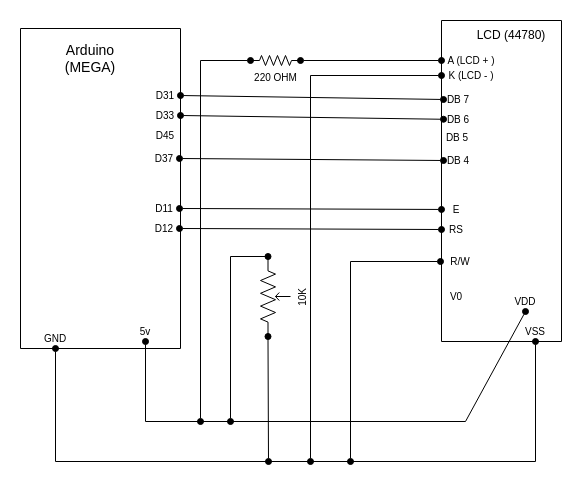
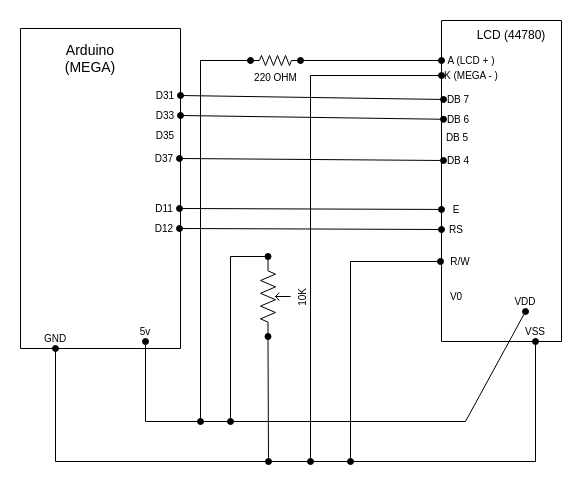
(472, 76) -> (472, 76)
(166, 136) -> (166, 136)
